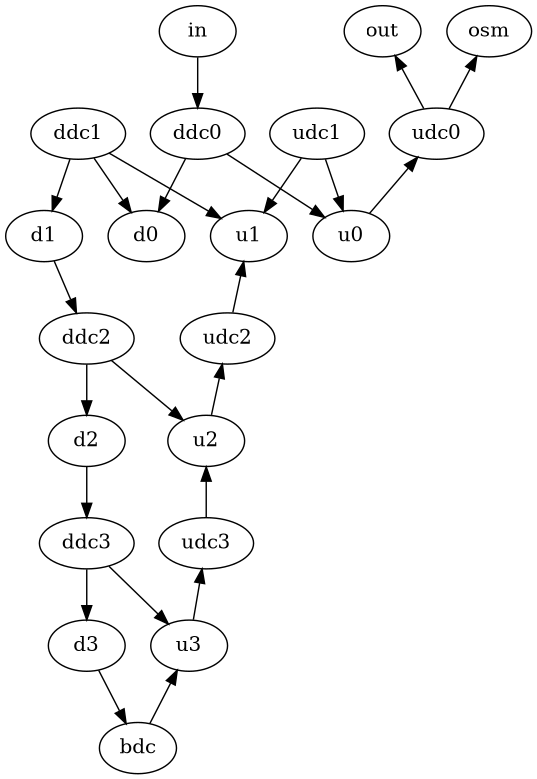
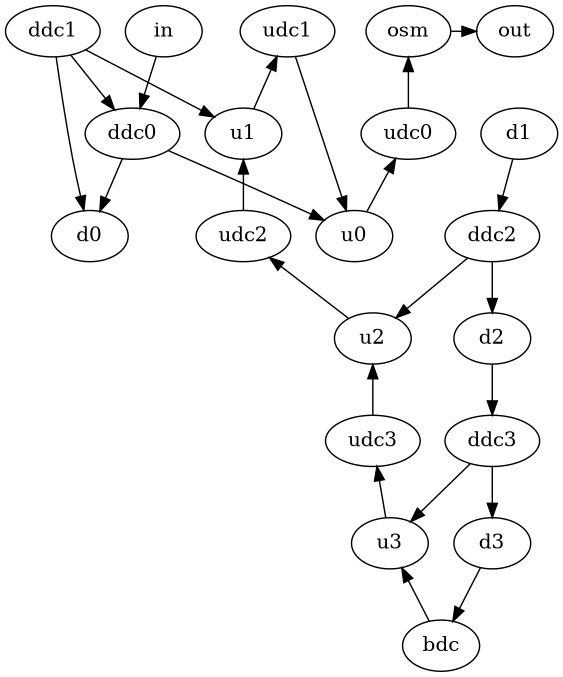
(413, 89) -> (457, 31)
(63, 178) -> (88, 77)
(287, 179) -> (263, 89)
